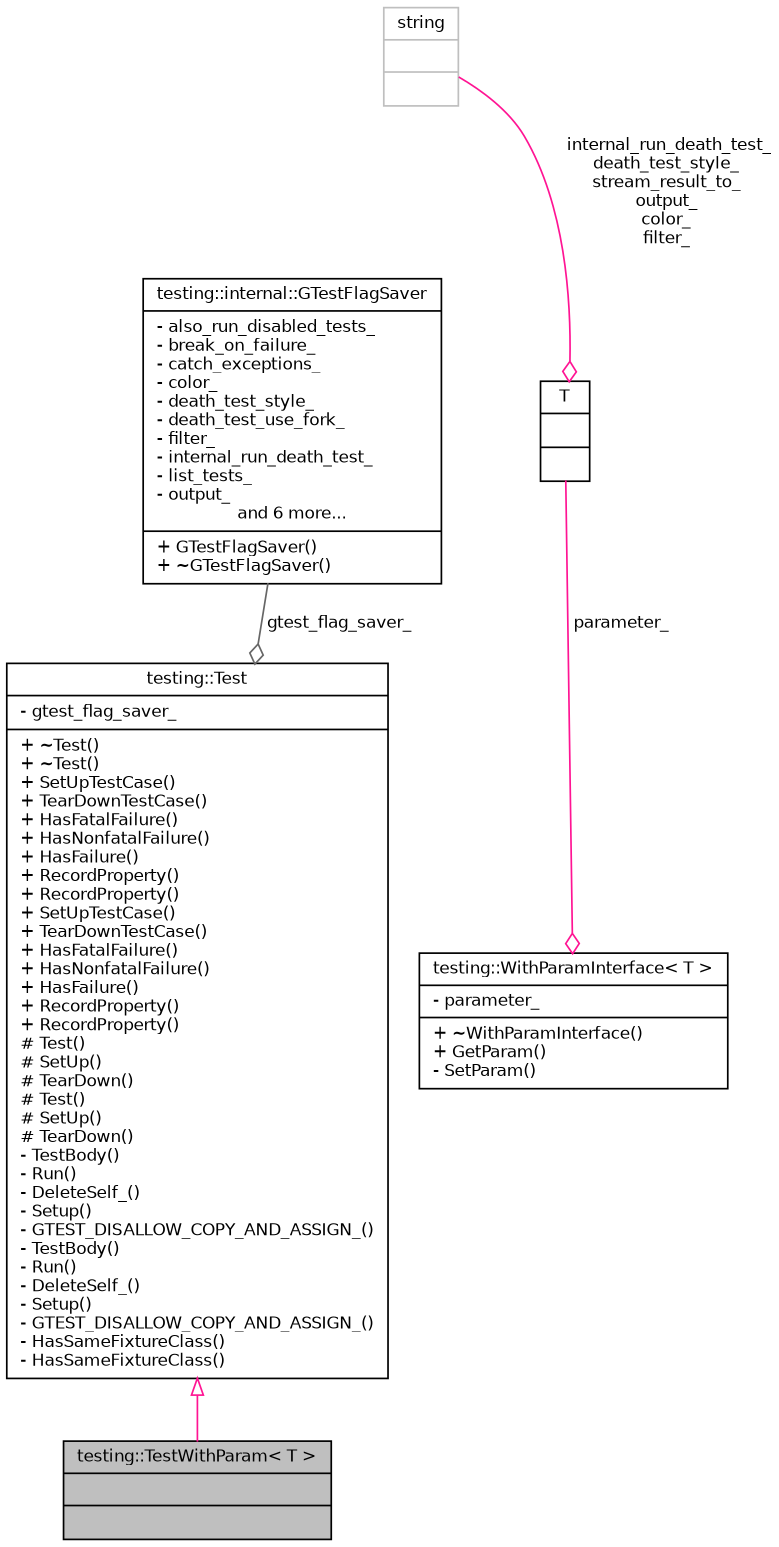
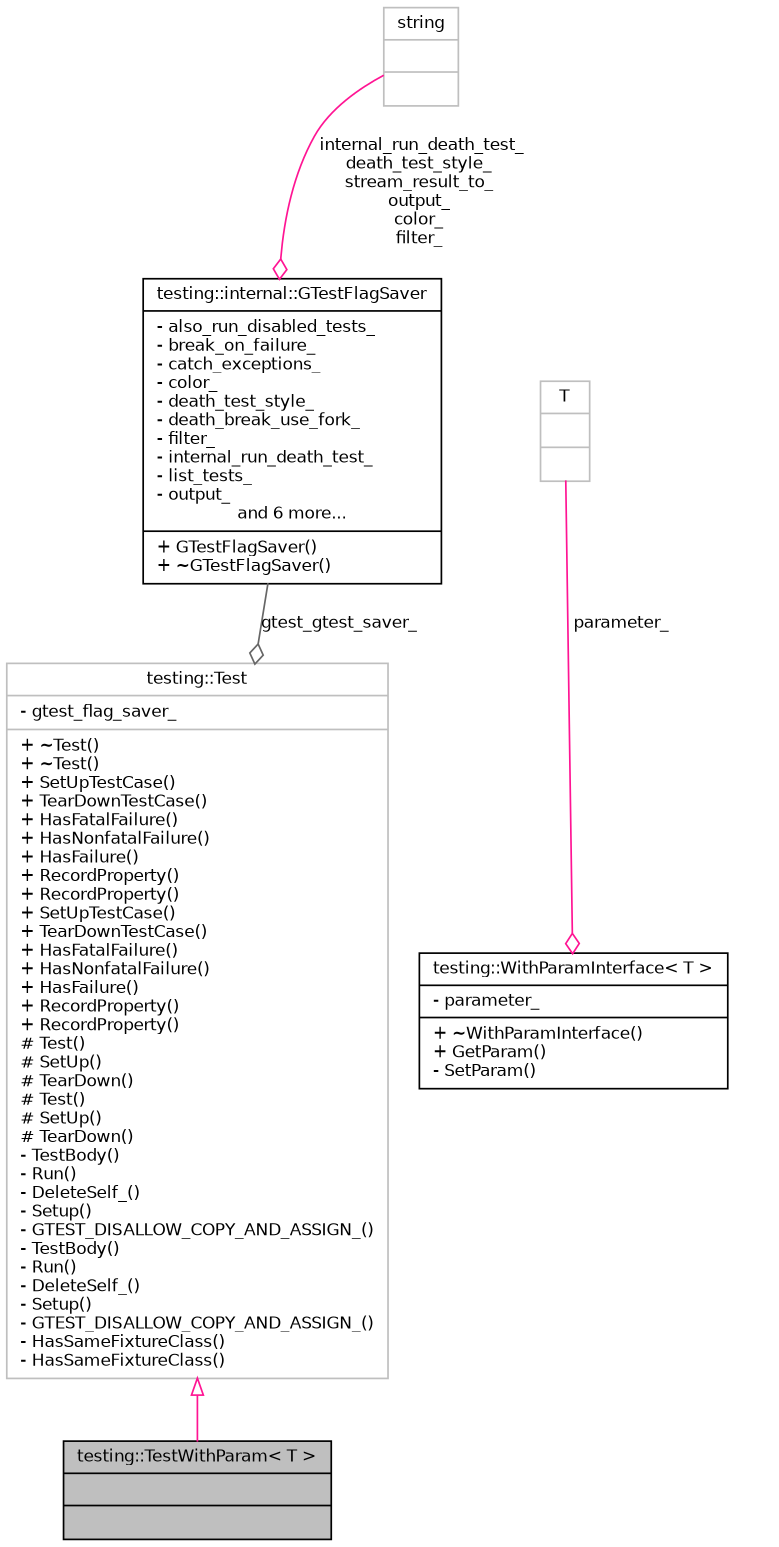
(552, 202) -> (307, 152)
(252, 420) -> (259, 420)
(565, 431) -> (565, 431)
(337, 624) -> (337, 624)
(197, 1021) -> (197, 1021)
